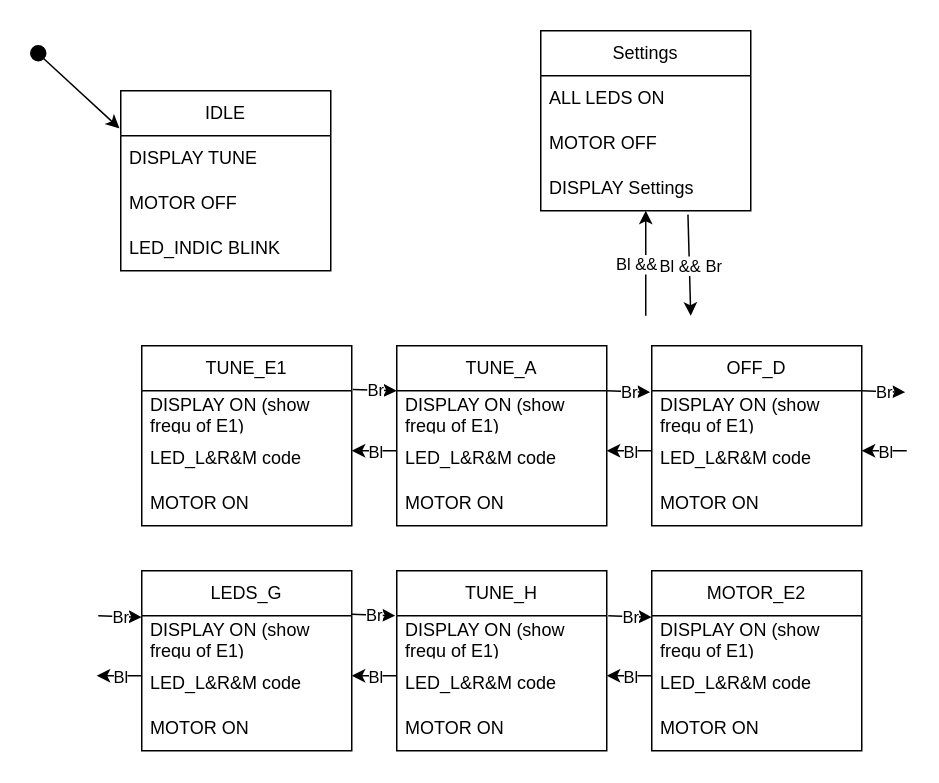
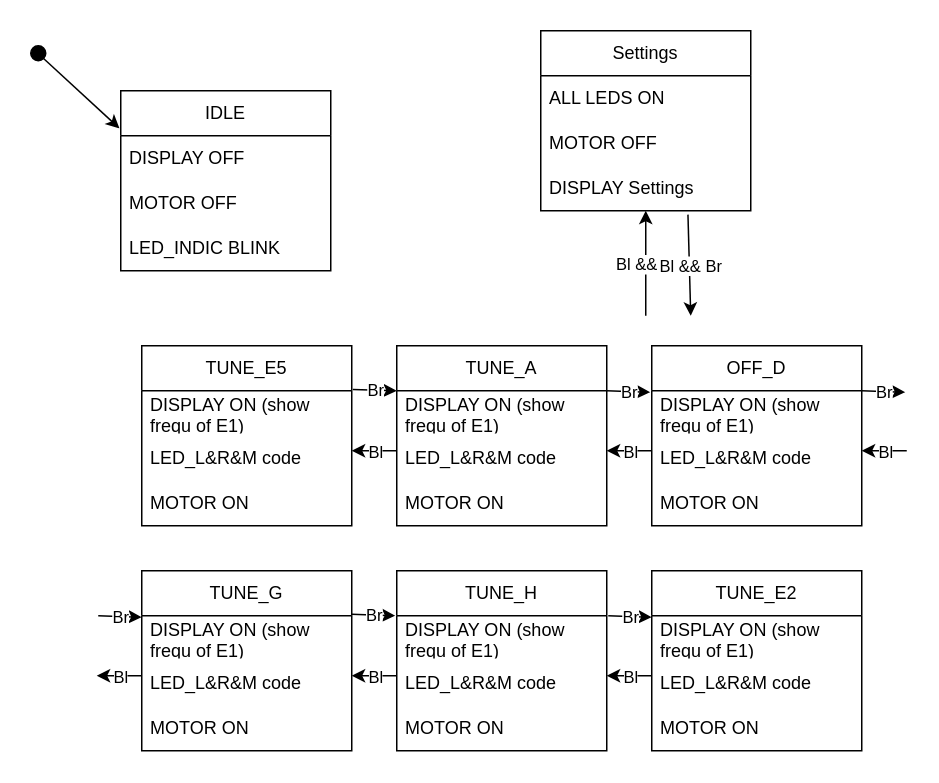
(188, 158) -> (183, 158)
(247, 368) -> (247, 368)
(247, 593) -> (247, 593)
(757, 593) -> (757, 593)
